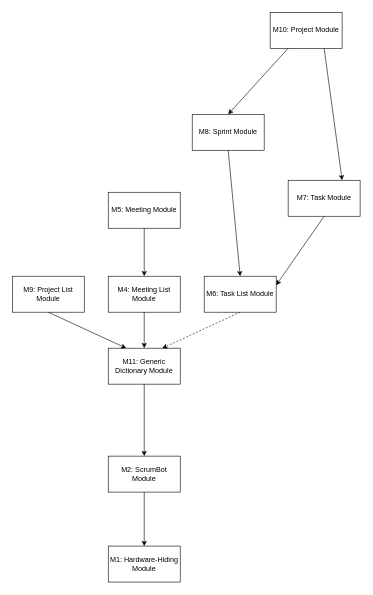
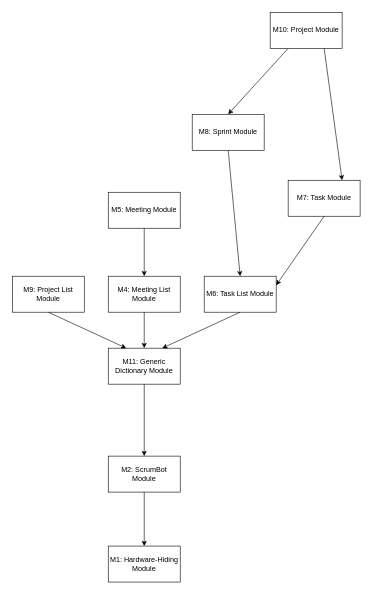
(203, 329) -> (203, 329)
